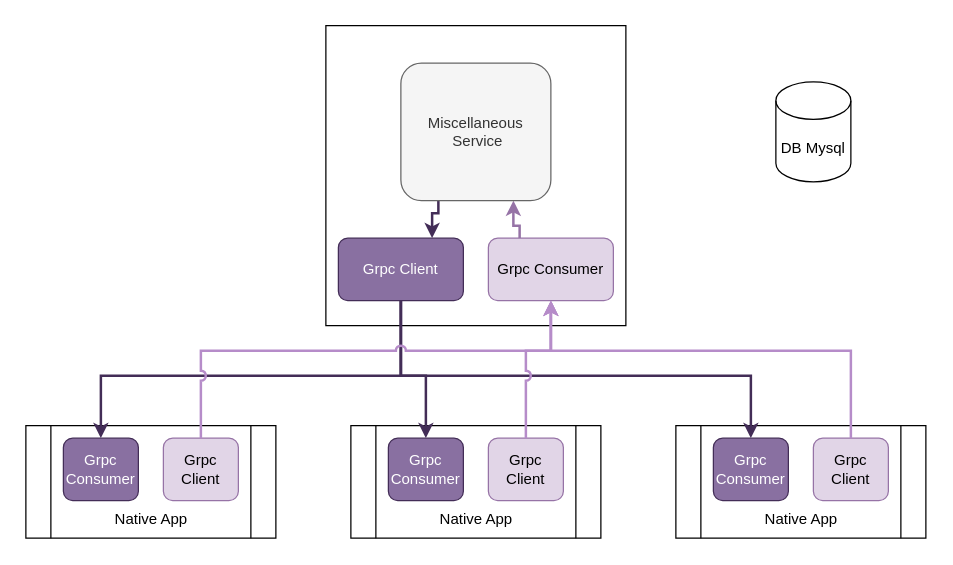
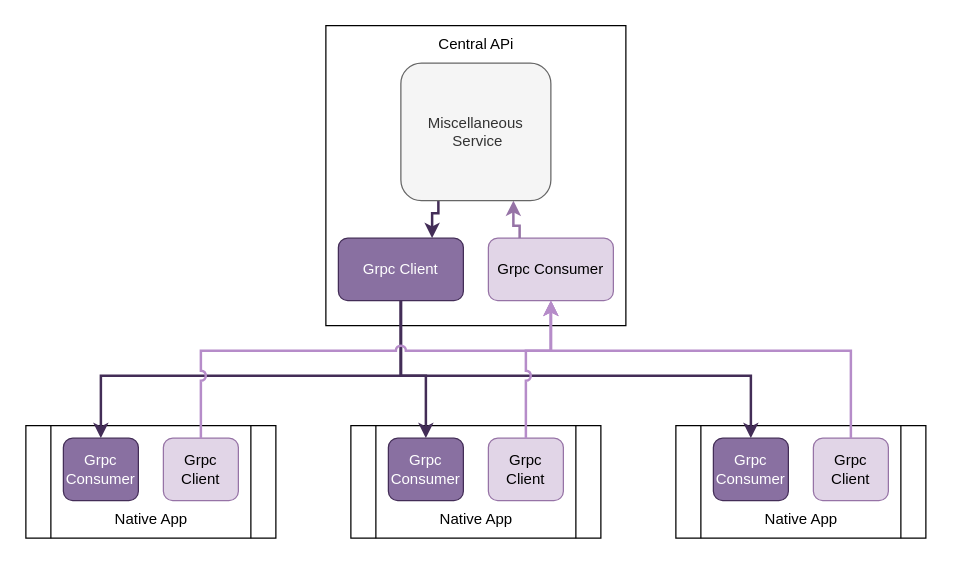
none -> (476, 44)
(813, 132) -> none
